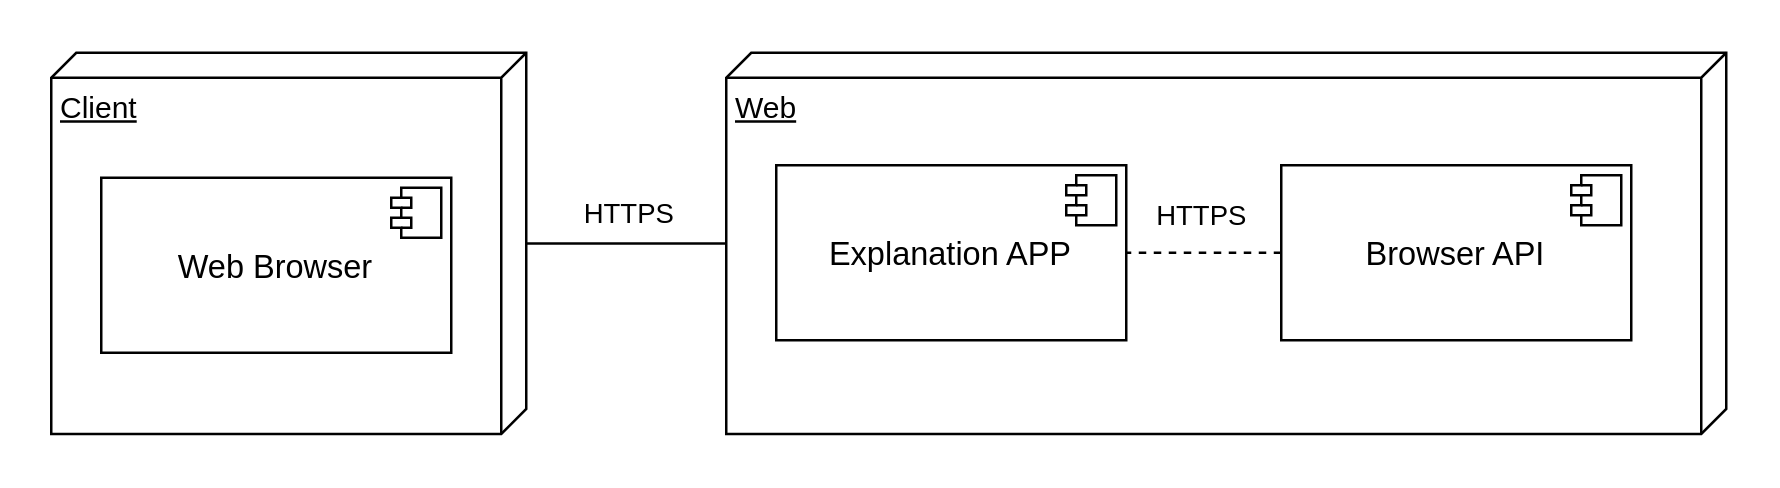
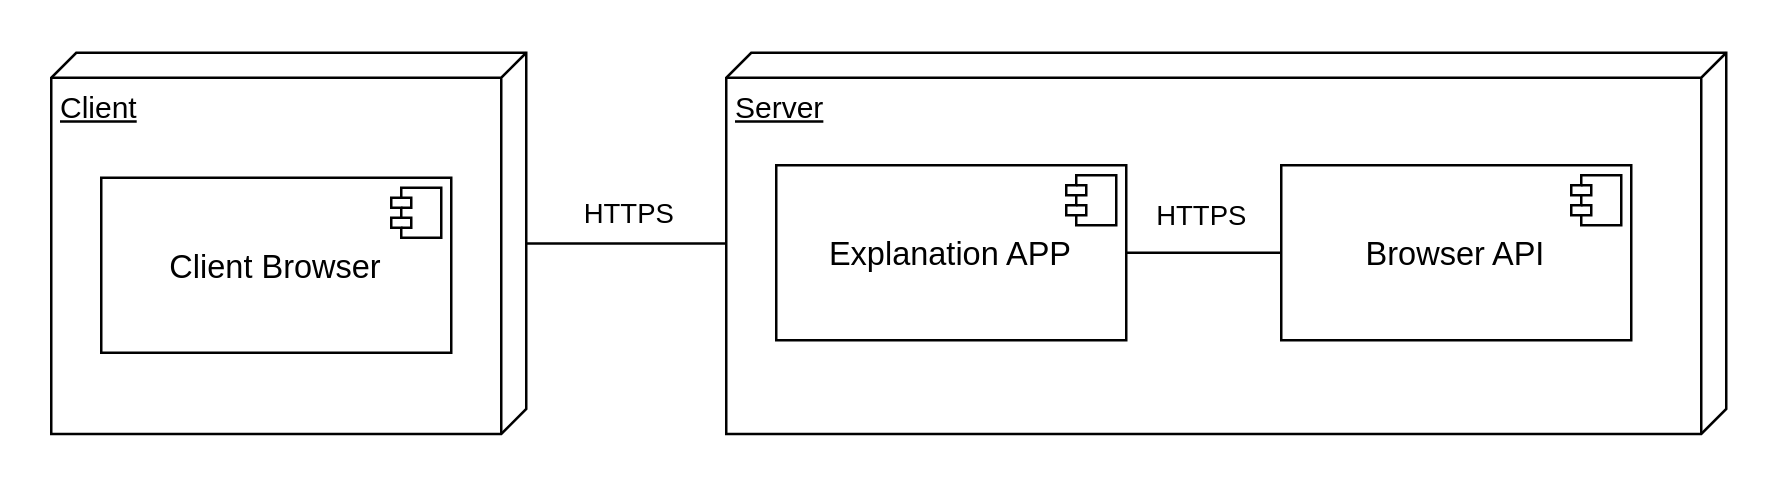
(761, 109) -> (787, 109)
(190, 179) -> (207, 179)
(1204, 253) -> (1204, 253)
